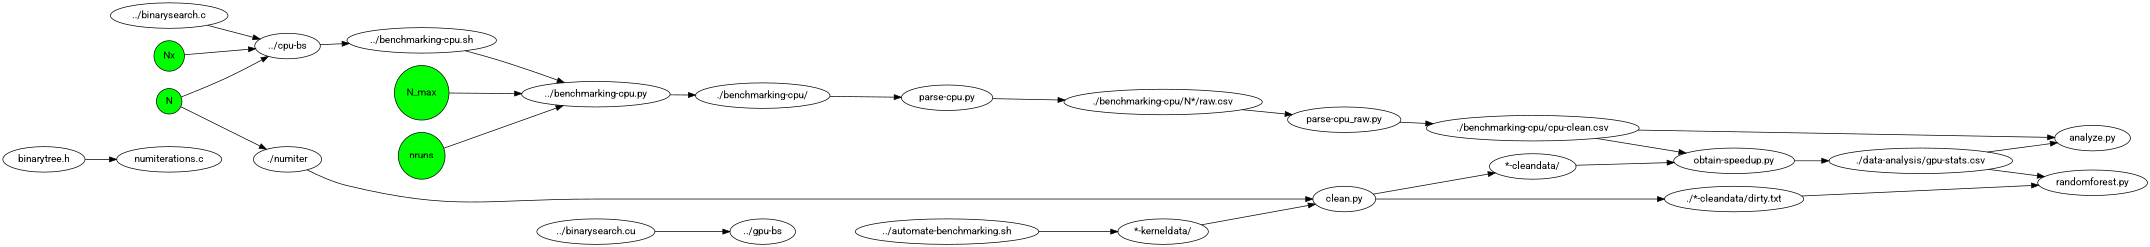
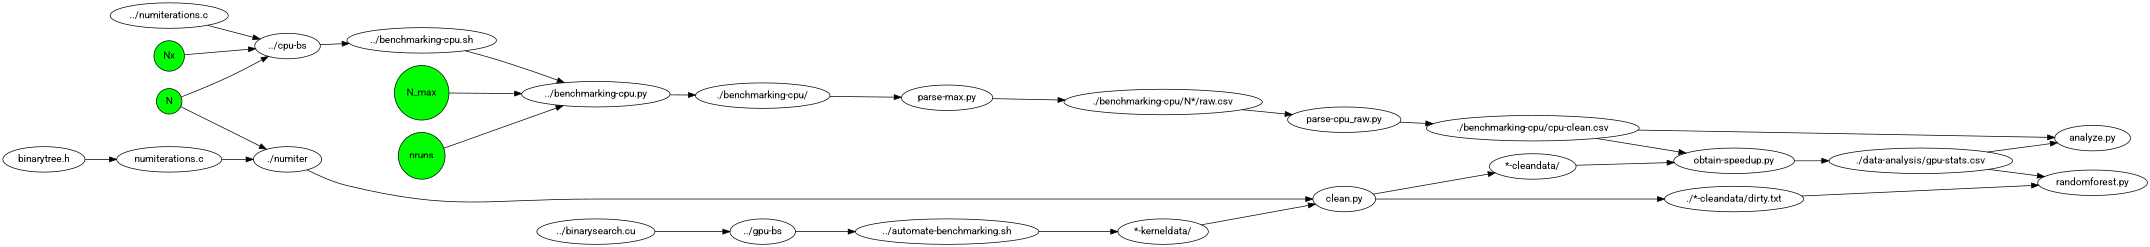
(169, 16) -> (169, 16)
(947, 98) -> (947, 98)
none -> (234, 159)
none -> (822, 232)
